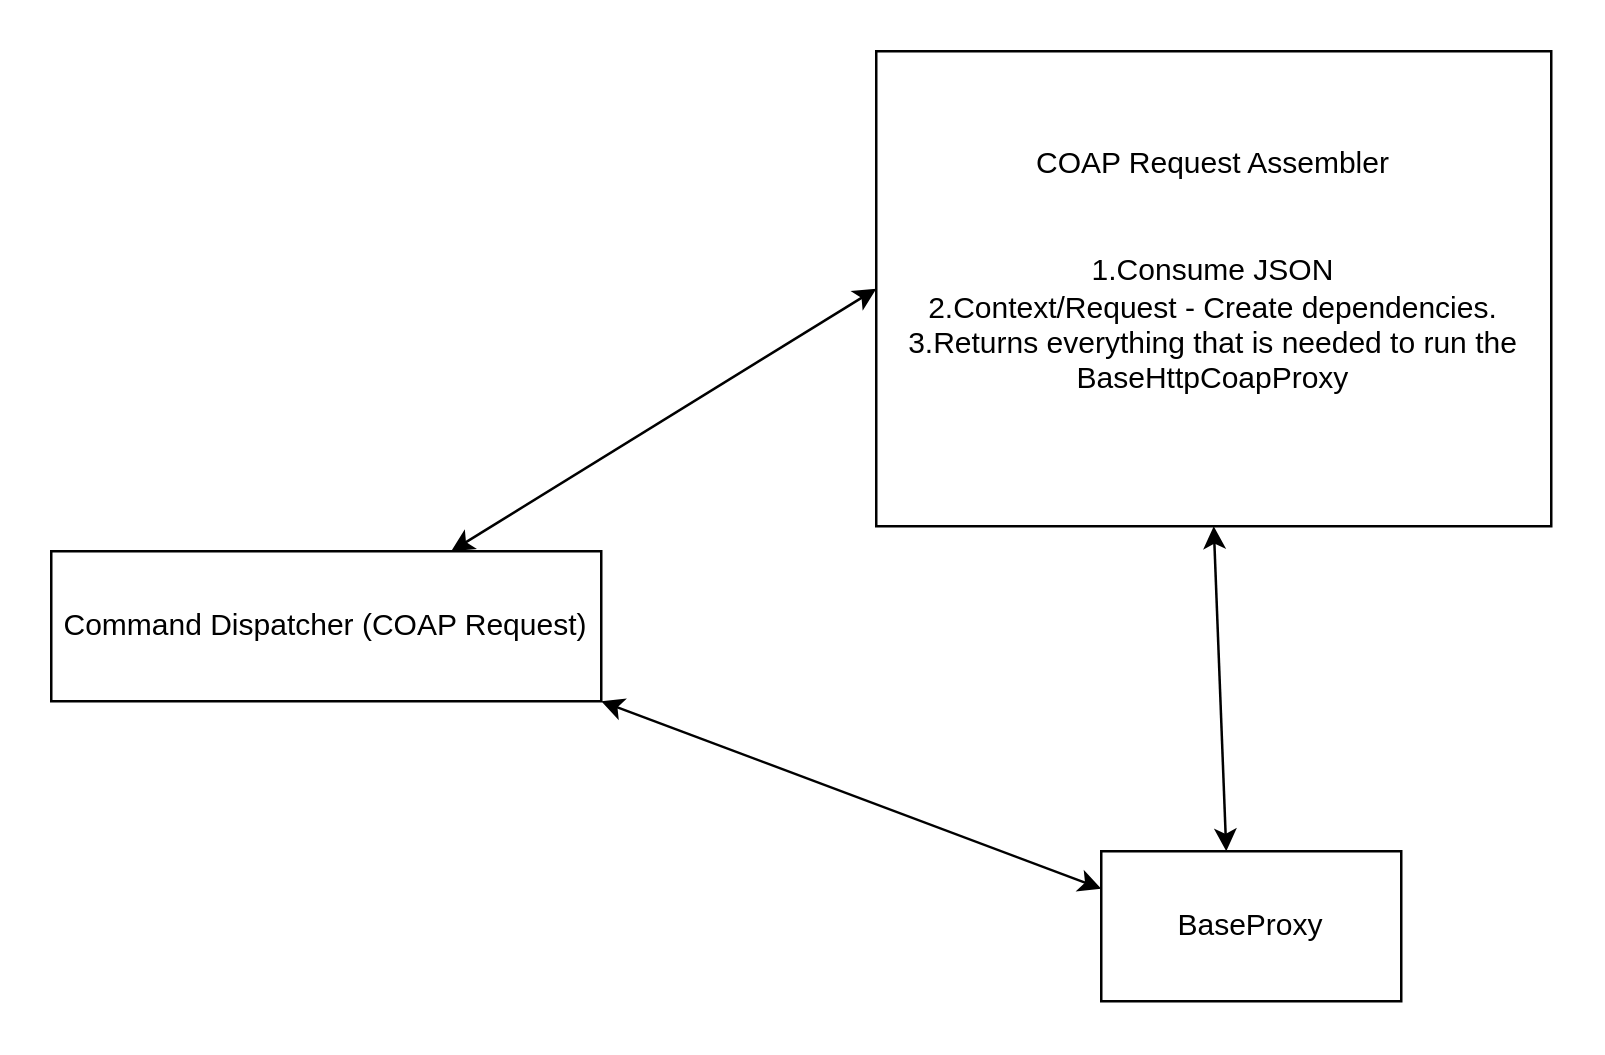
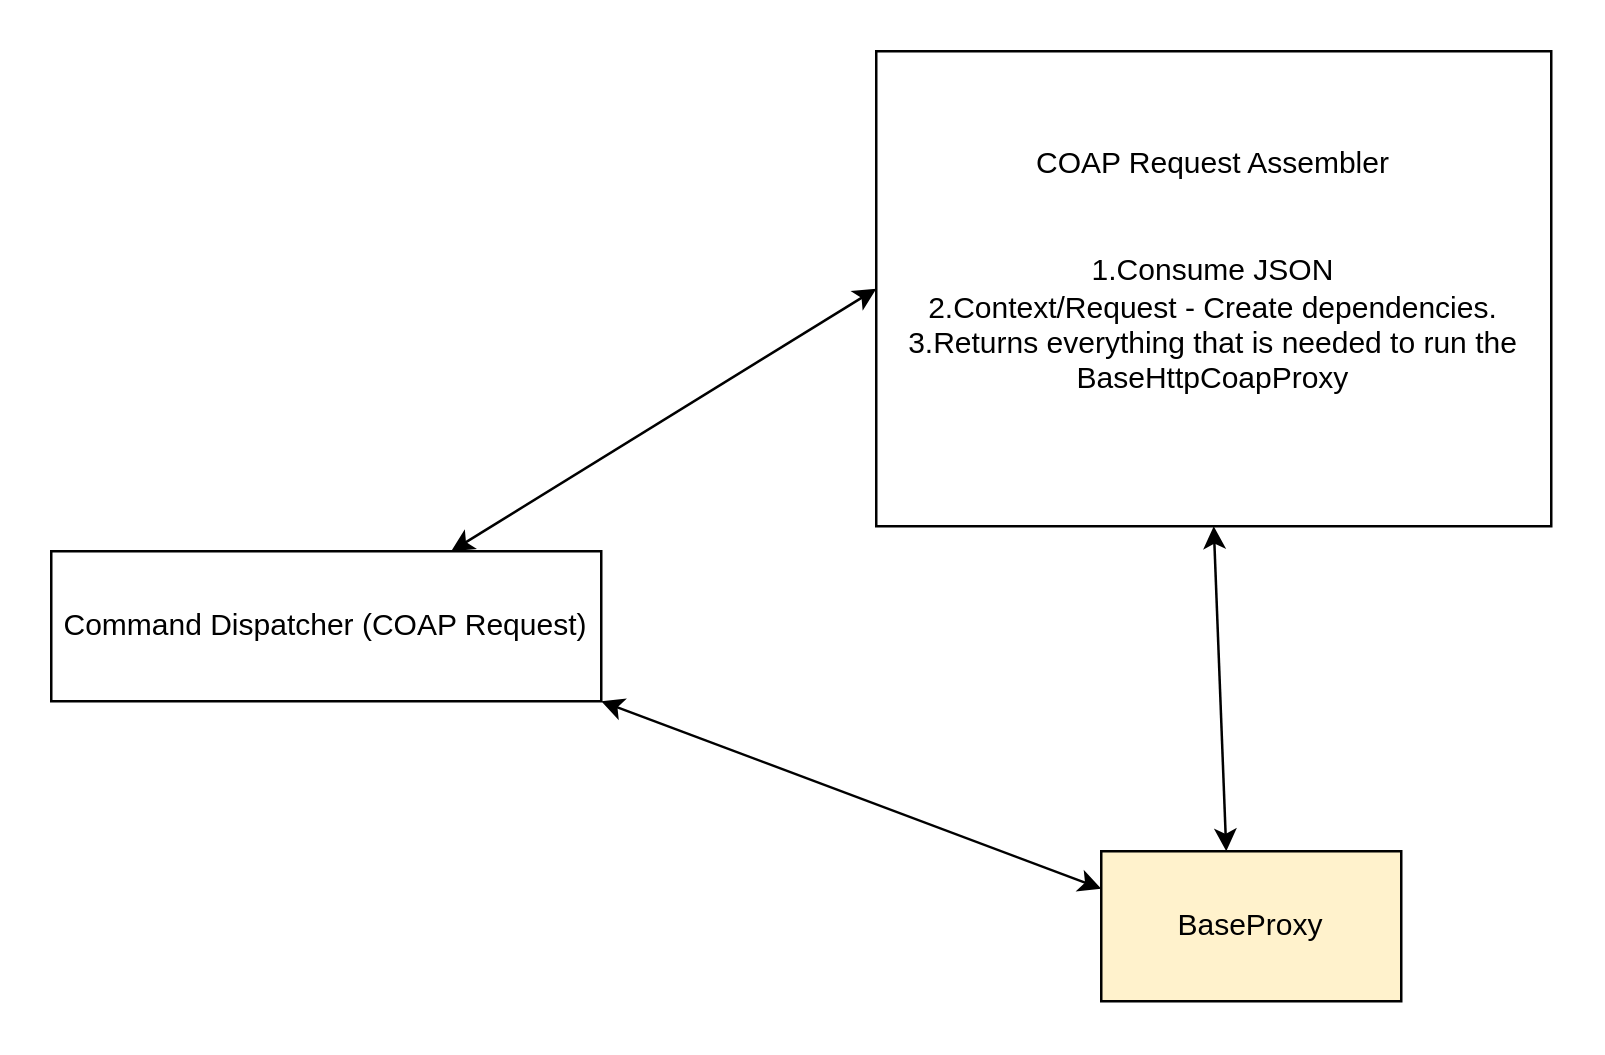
(1251, 926) -> (1251, 926)
